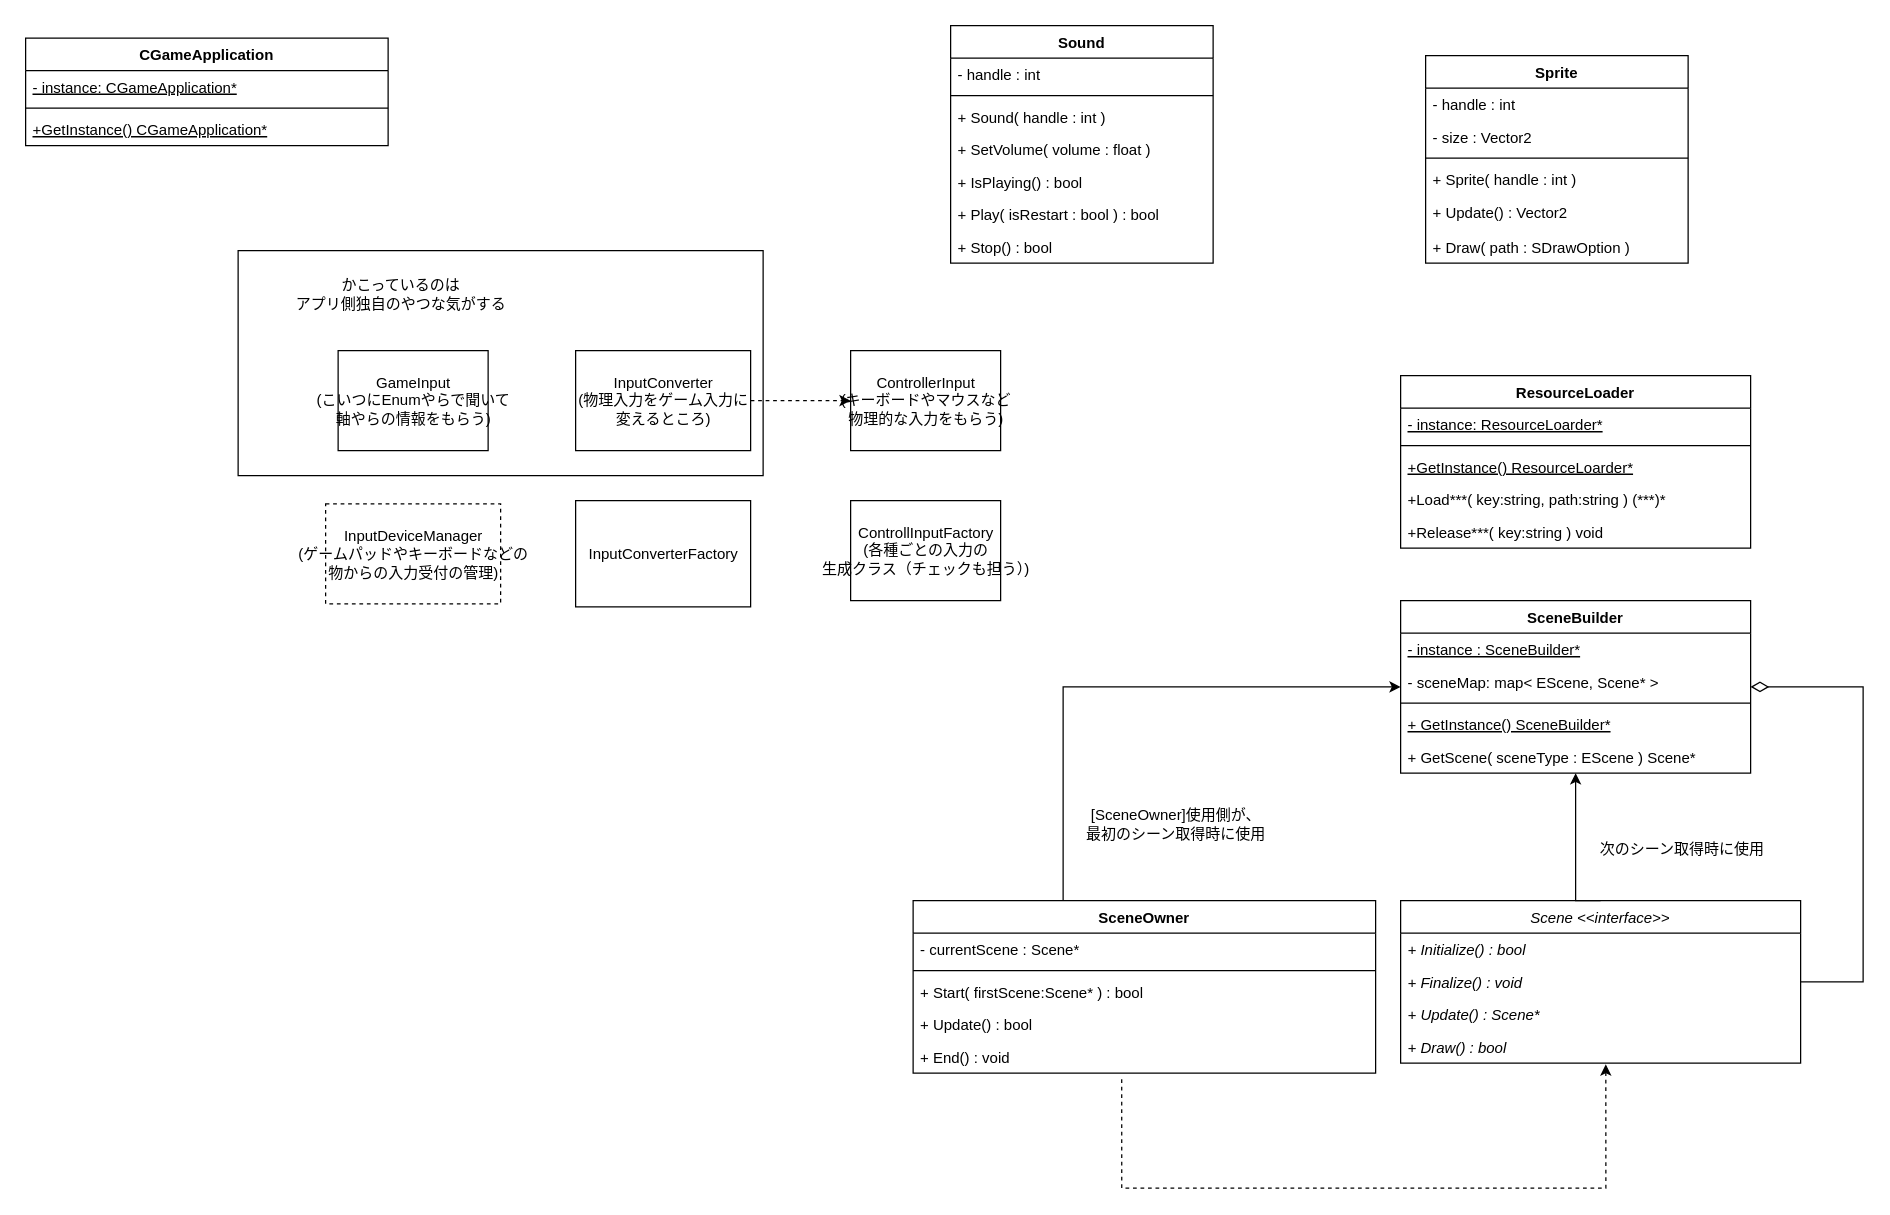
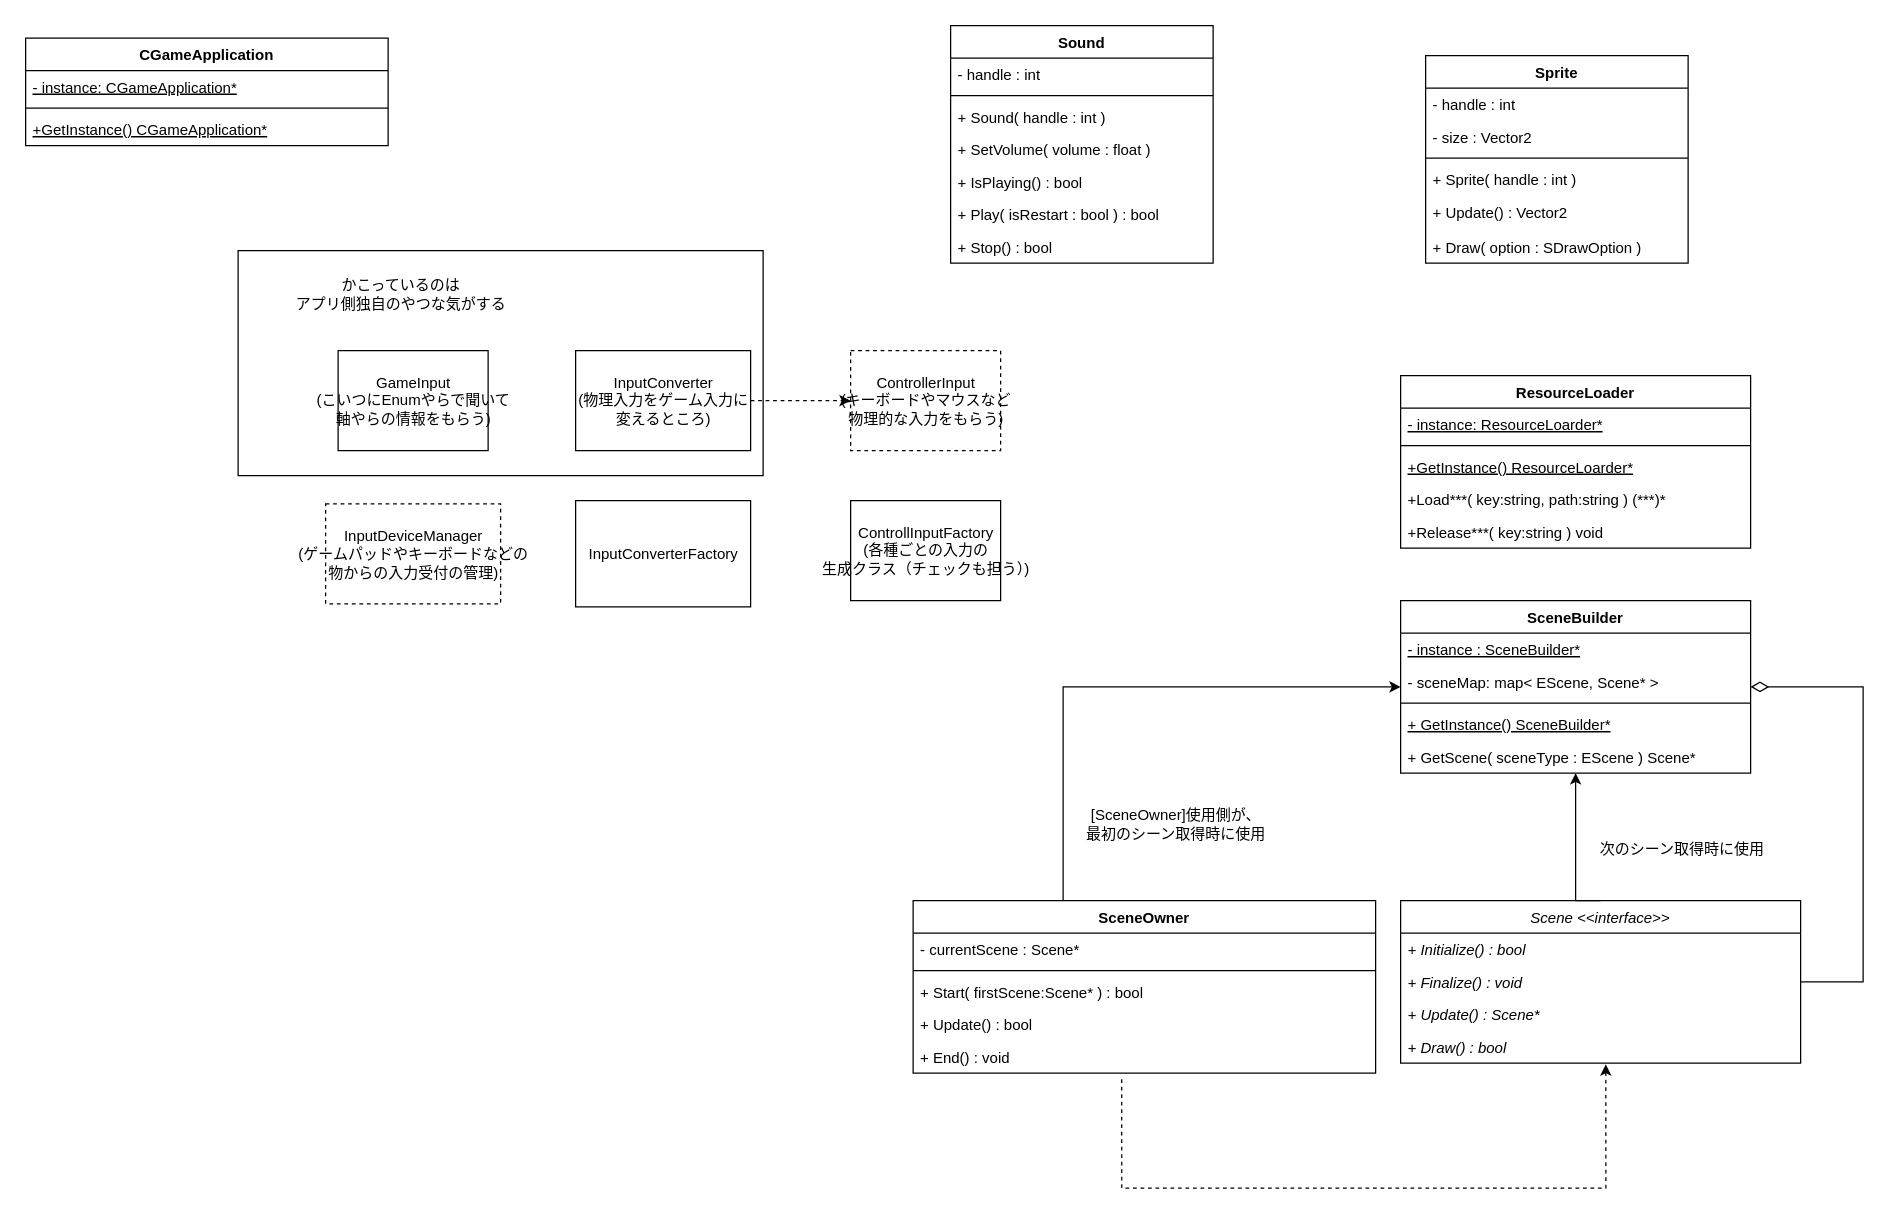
(1536, 248) -> (1543, 248)
(926, 401) -> (926, 401)
